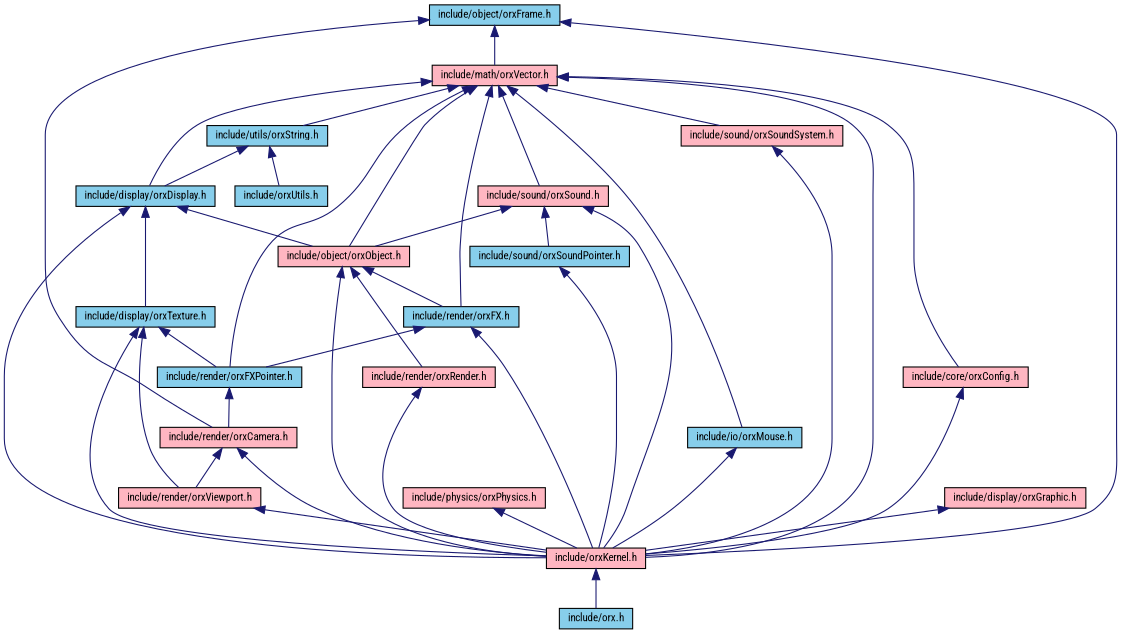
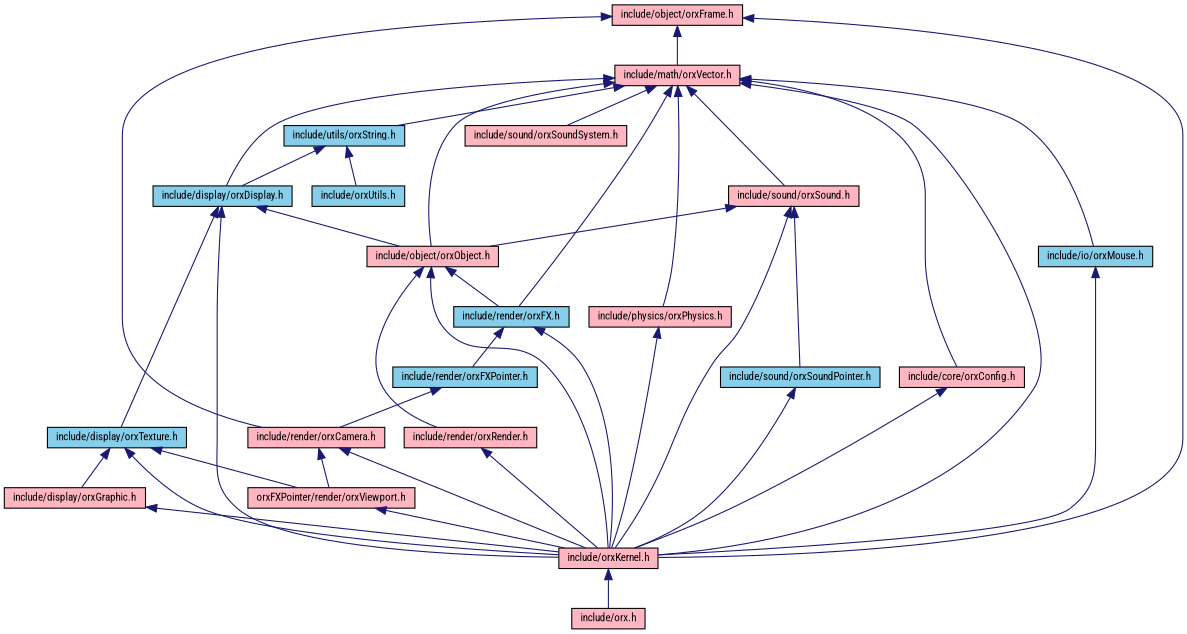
(495, 15) -> (677, 15)
(323, 216) -> (678, 202)
(192, 350) -> (93, 472)
(832, 408) -> none
(190, 498) -> (331, 498)
(596, 619) -> (608, 619)
